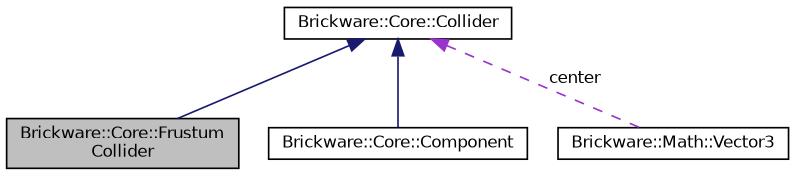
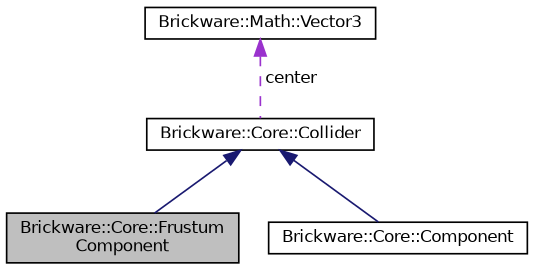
(543, 87) -> (260, 87)
(123, 143) -> (123, 238)
